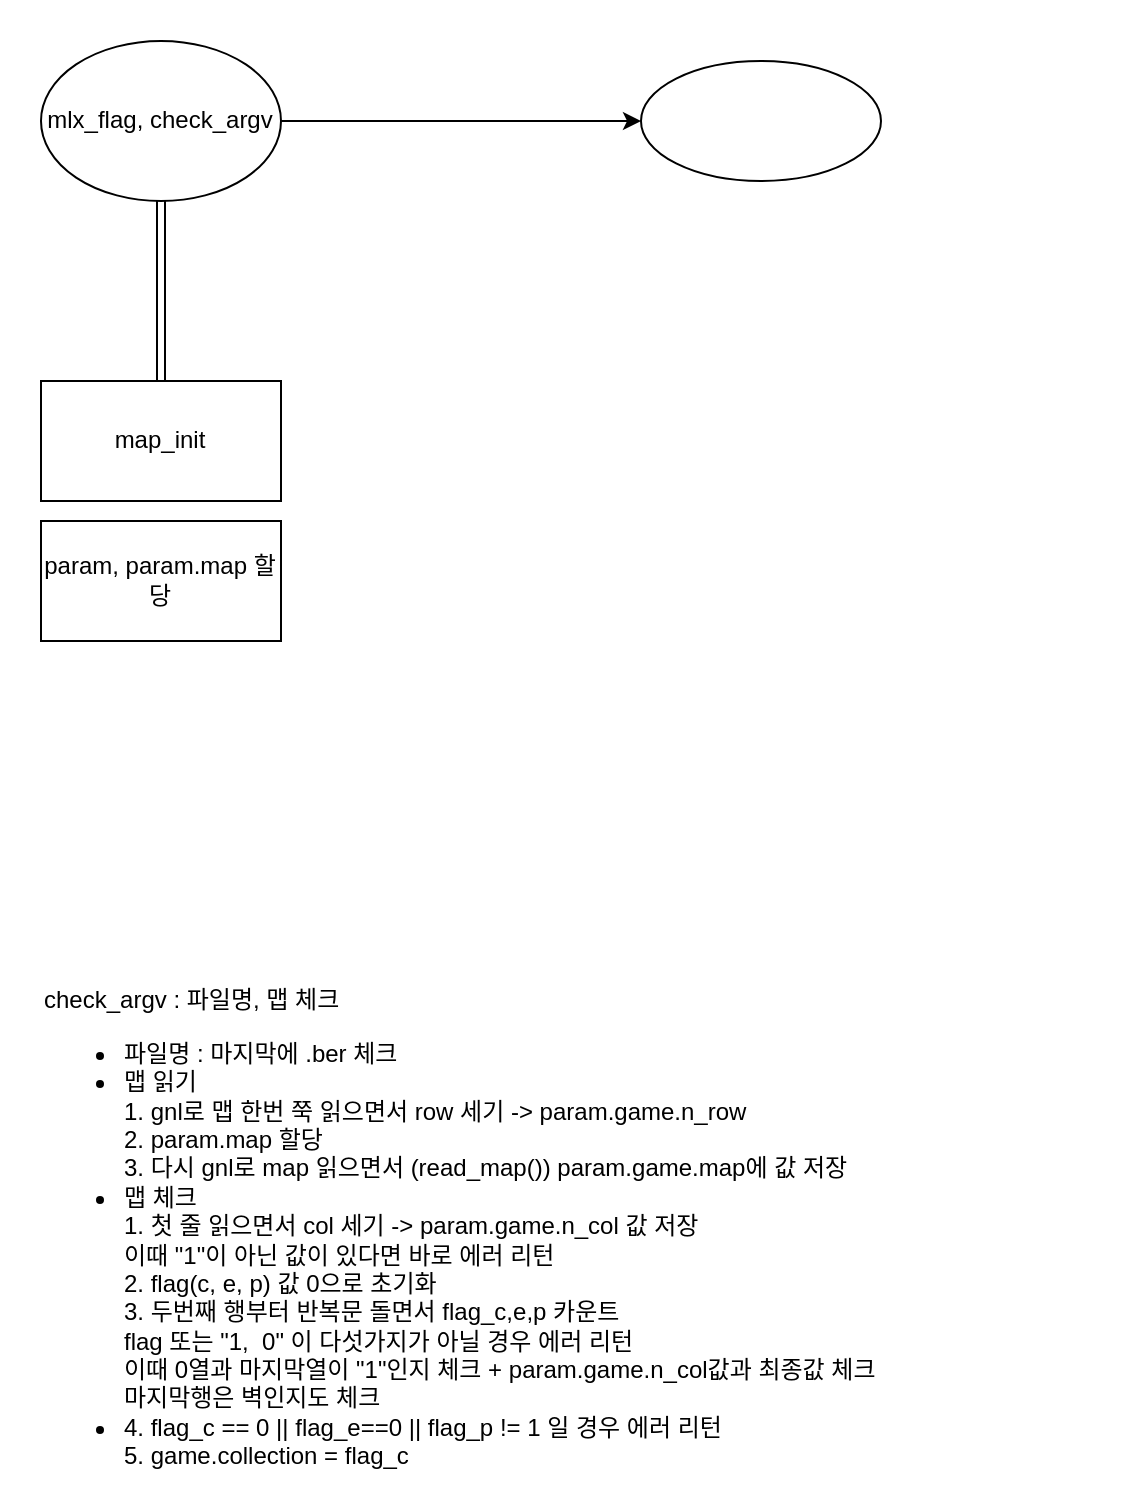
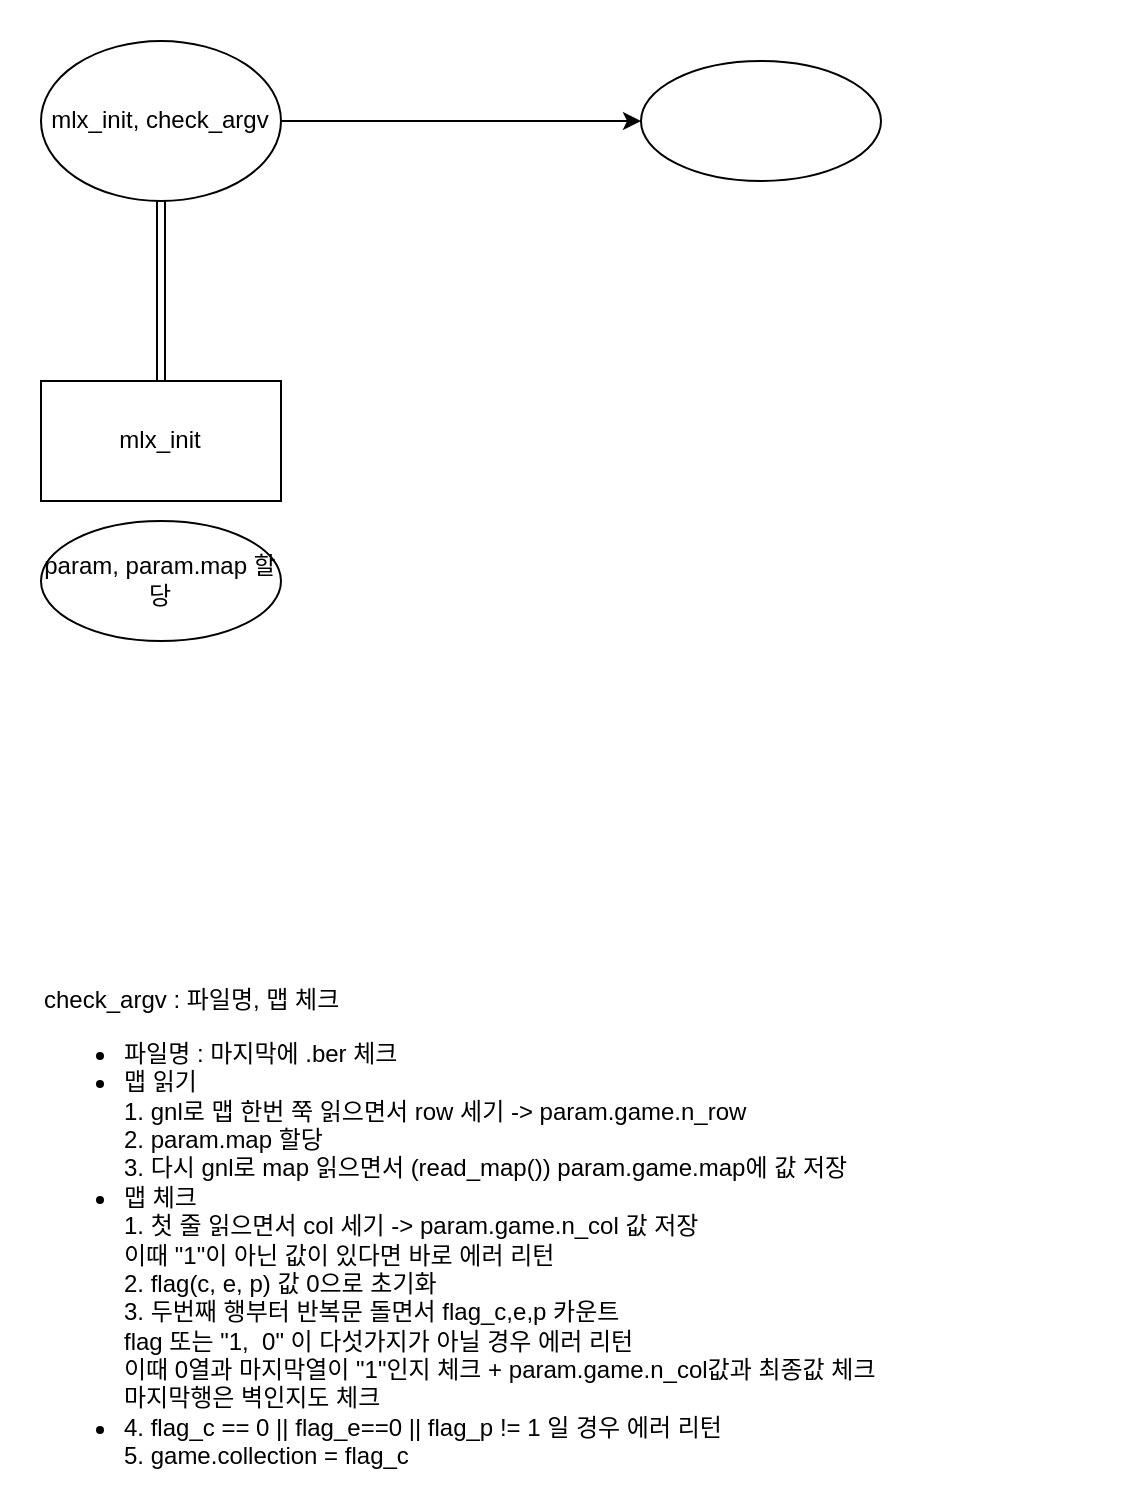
(161, 121) -> (161, 121)
(161, 441) -> (161, 441)
(161, 581) -> (161, 581)
